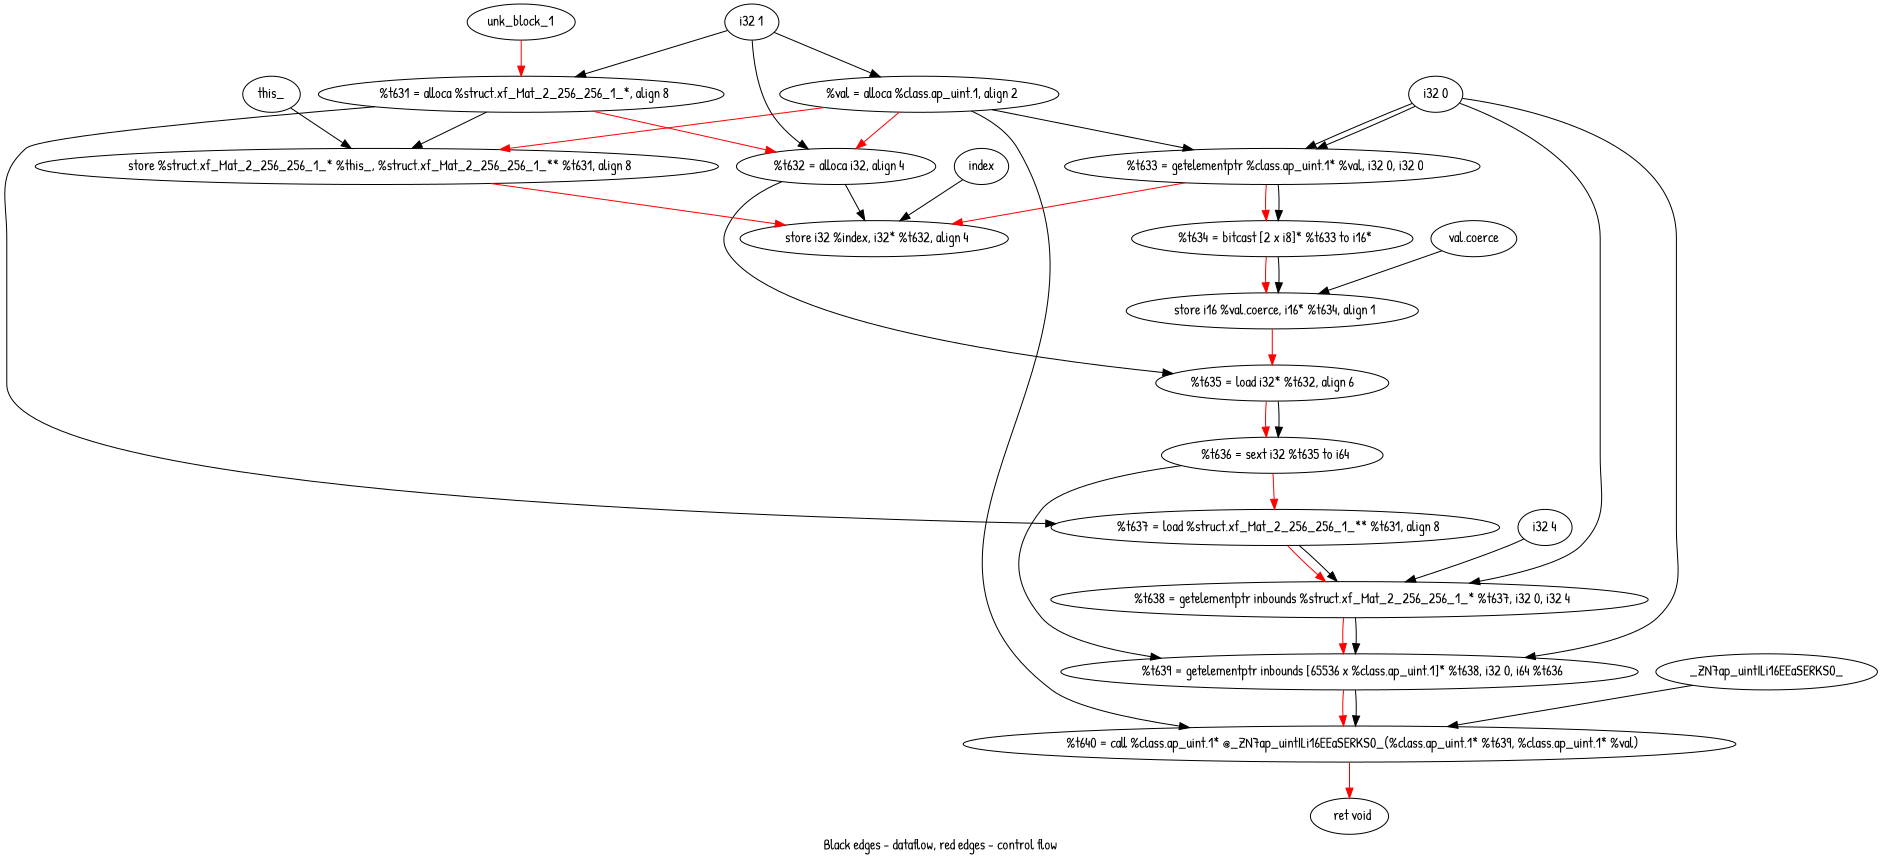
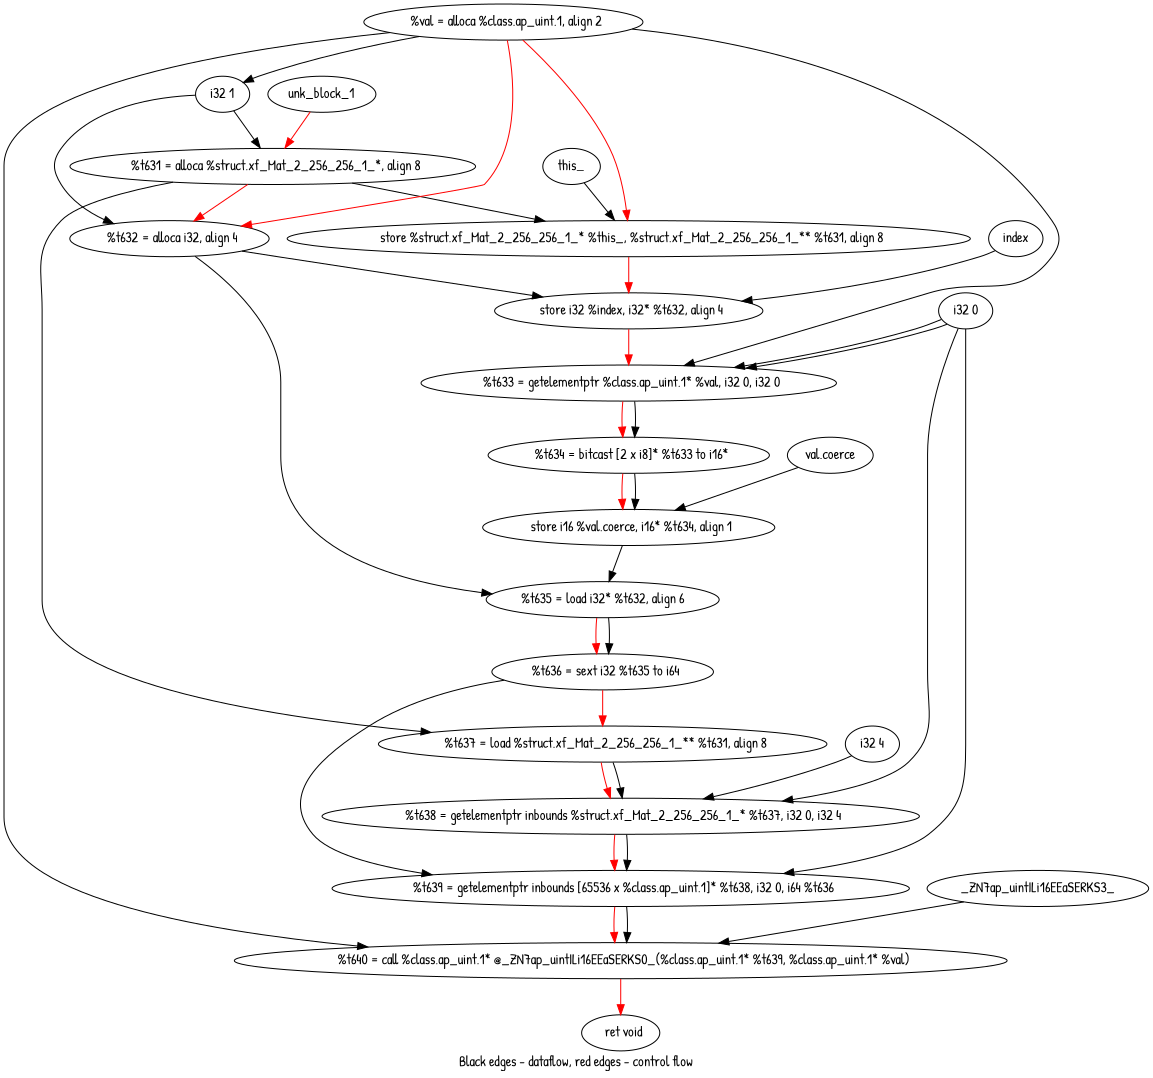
(822, 53) -> (335, 54)
(1074, 202) -> (629, 342)
(1272, 342) -> (617, 559)
(1767, 672) -> (1038, 888)
